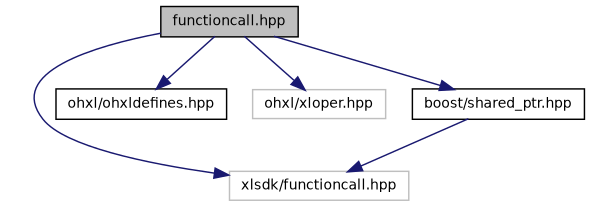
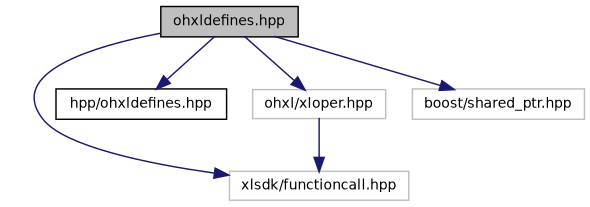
(229, 22) -> (229, 22)
(141, 104) -> (141, 104)
(498, 104) -> (498, 104)
(415, 142) -> (319, 137)
